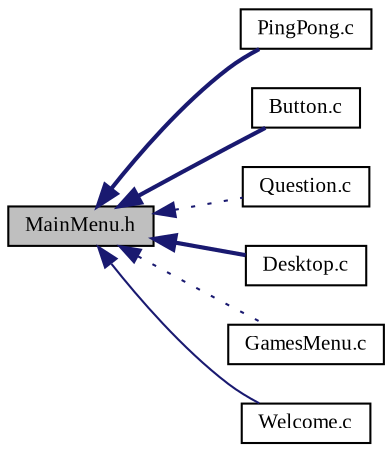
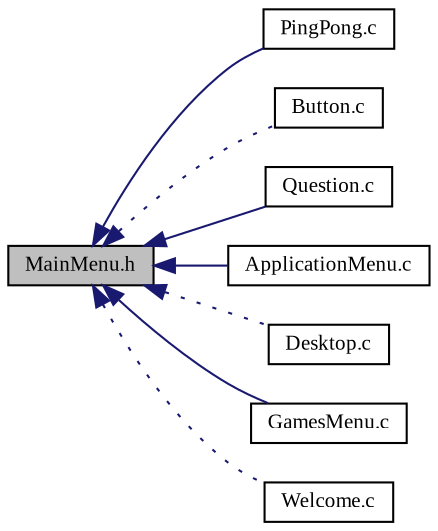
(179, 112) -> (171, 126)
(201, 162) -> (192, 171)
(209, 204) -> (215, 223)
(210, 249) -> (217, 309)
none -> (329, 266)
(201, 291) -> (189, 358)
(179, 340) -> (171, 406)
